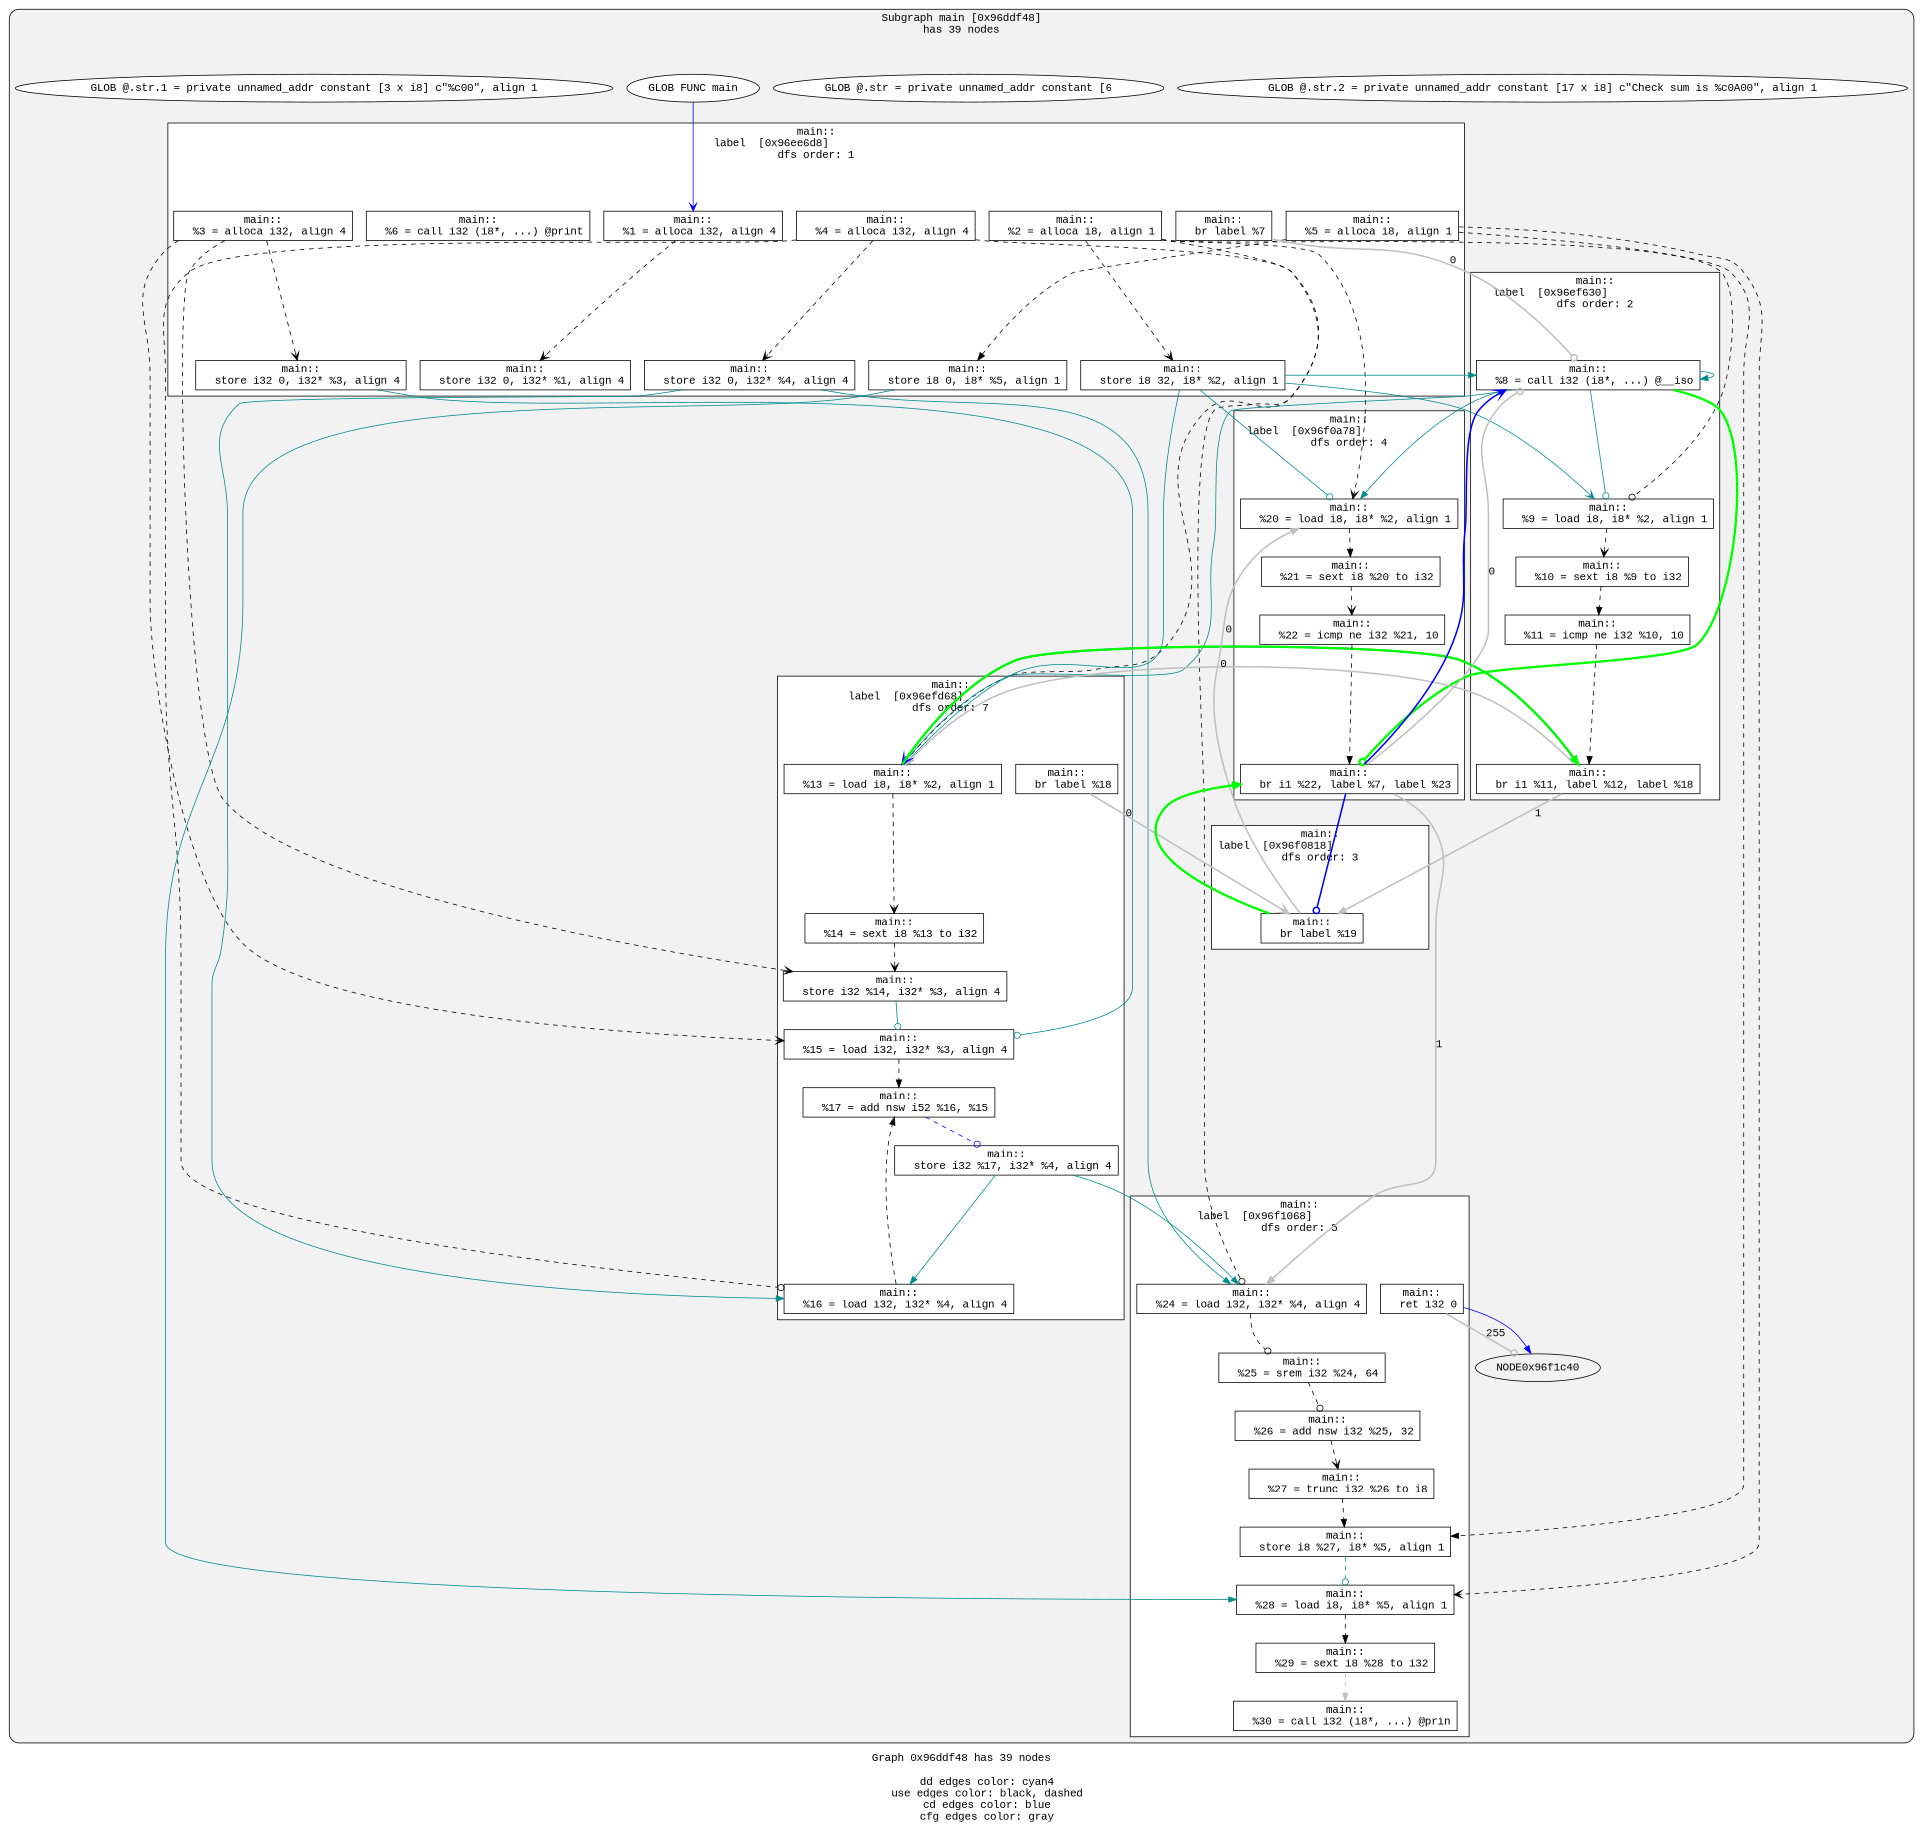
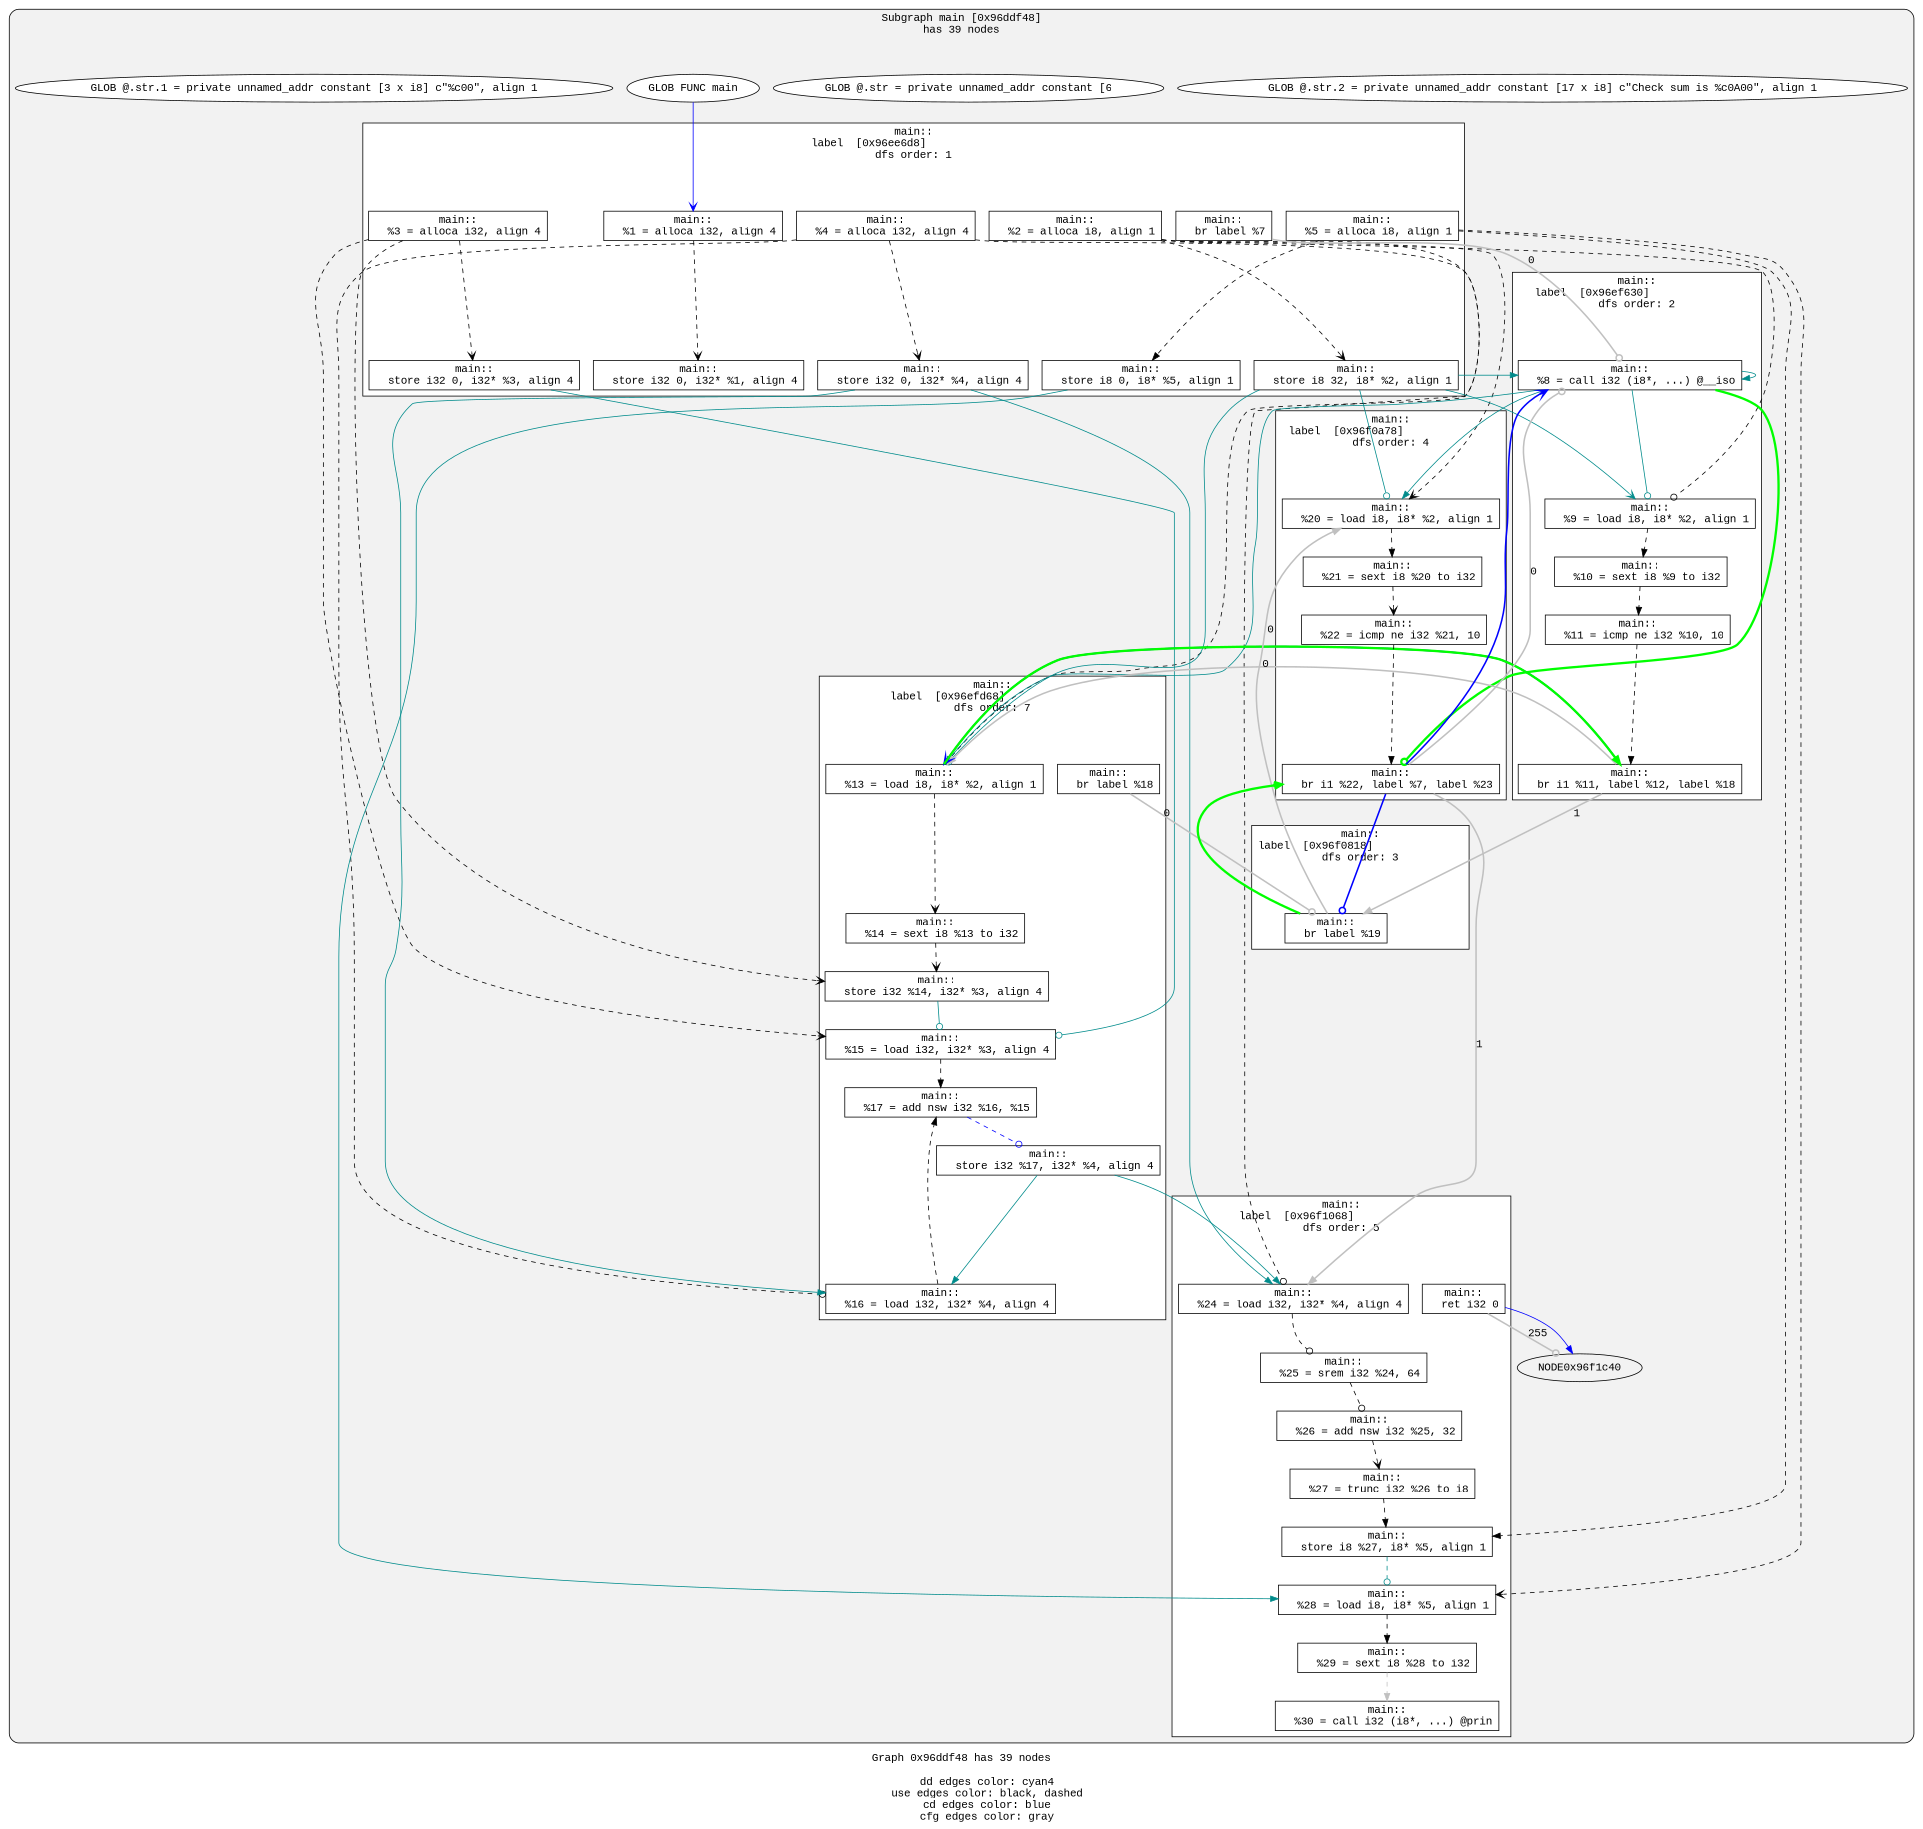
(478, 226) -> none
(1606, 539) -> (1646, 539)
(1186, 852) -> (1220, 852)
(899, 1102) -> (941, 1102)
